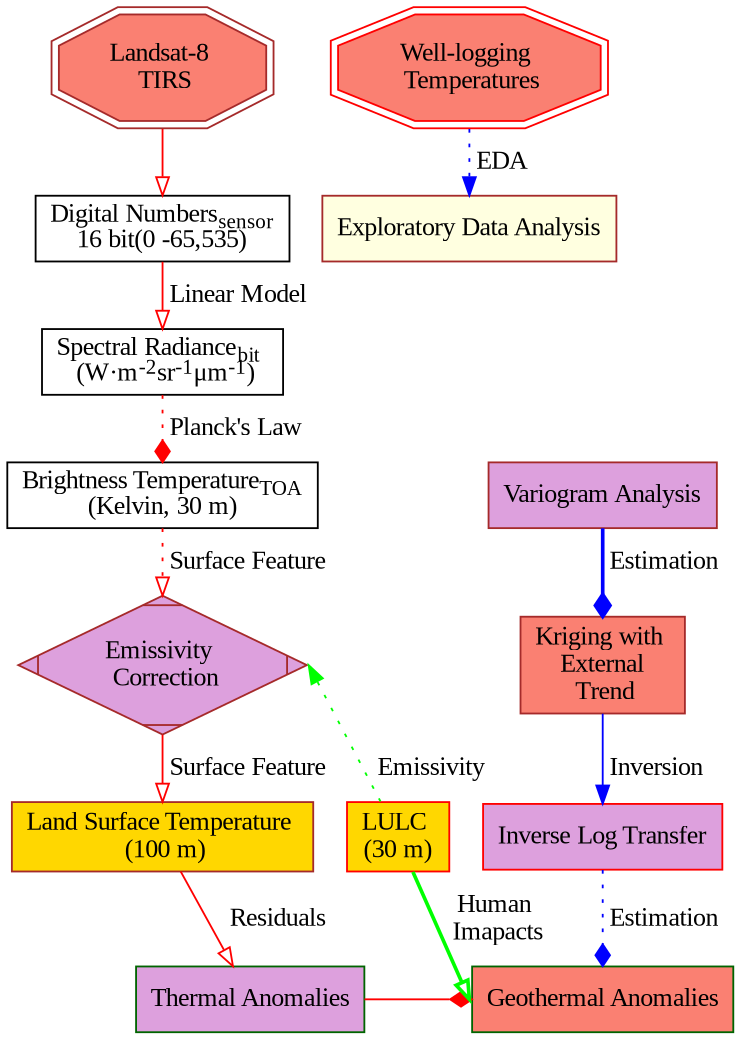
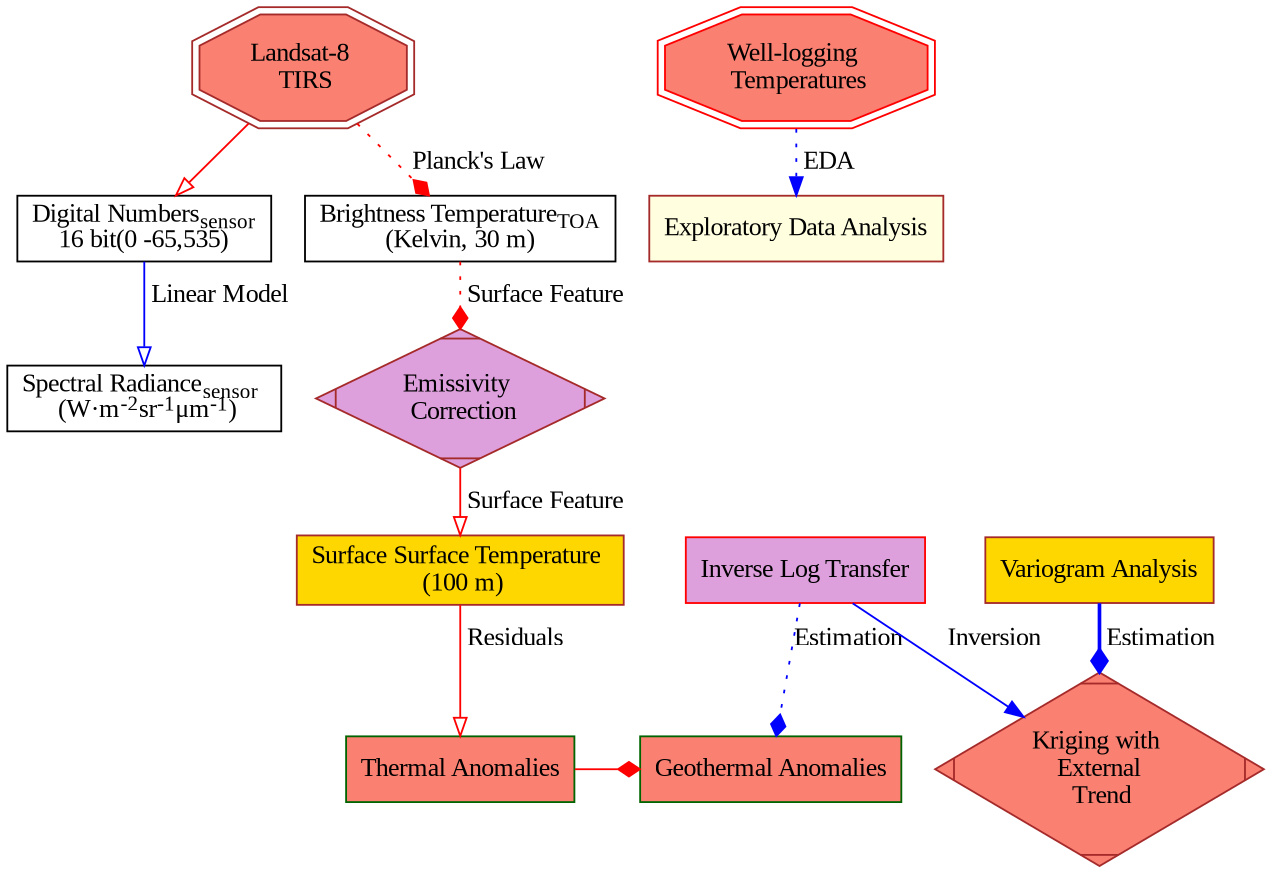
(163, 286) -> (144, 304)
(249, 347) -> (231, 384)
(163, 418) -> (385, 152)
(603, 495) -> (1099, 570)
(163, 553) -> (460, 284)
(603, 665) -> (1099, 769)
(603, 749) -> (930, 655)
(163, 837) -> (460, 570)
(398, 837) -> none
(250, 999) -> (460, 769)
